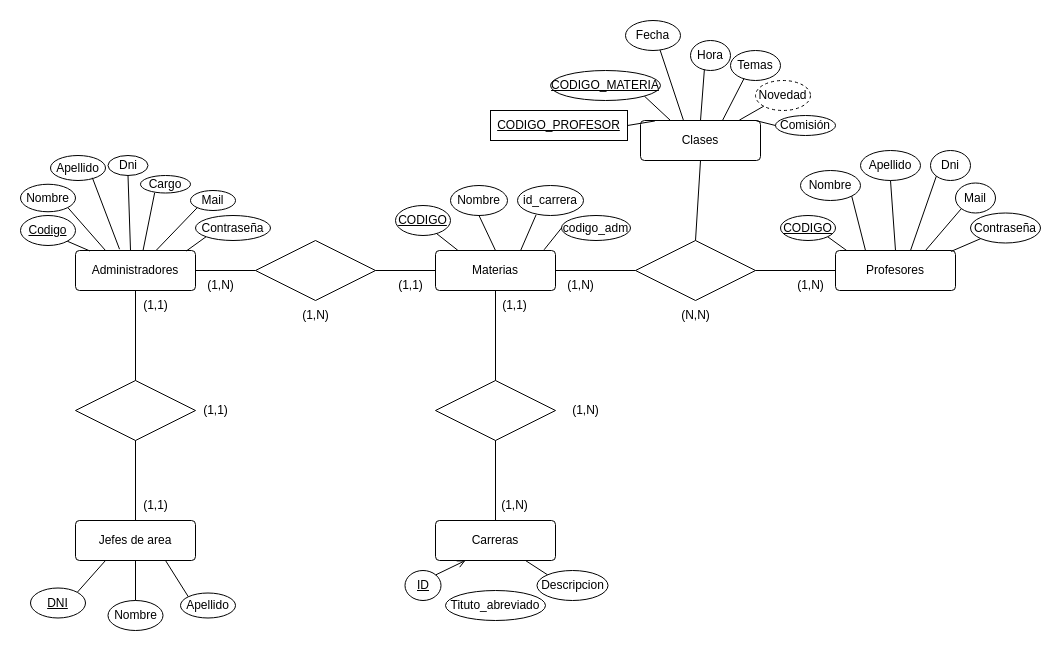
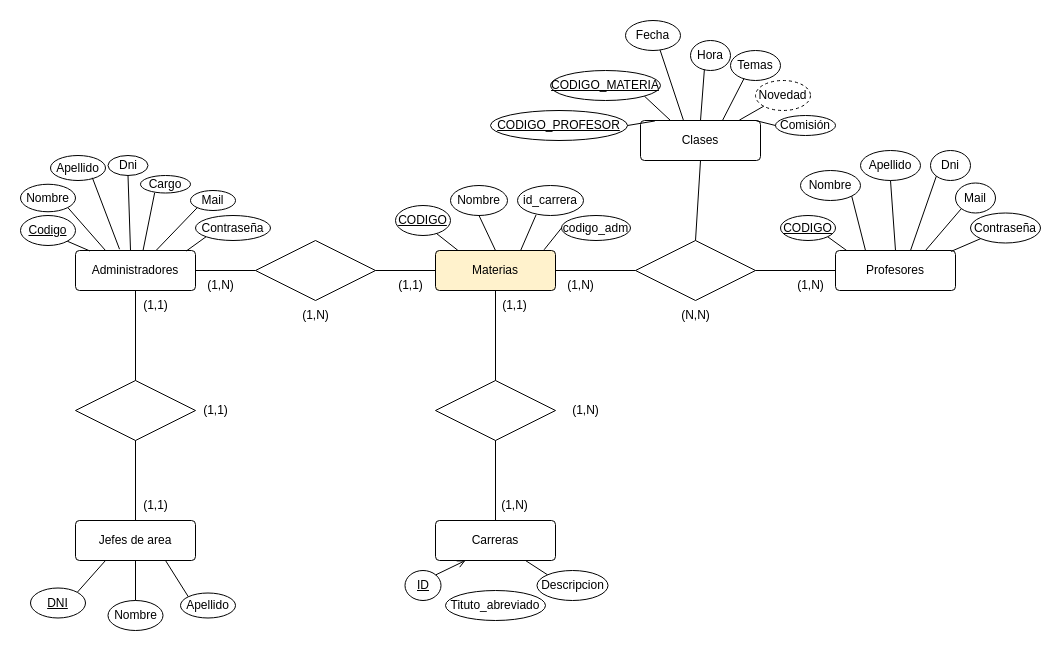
(559, 126) -> (559, 126)
(496, 271) -> (496, 271)
